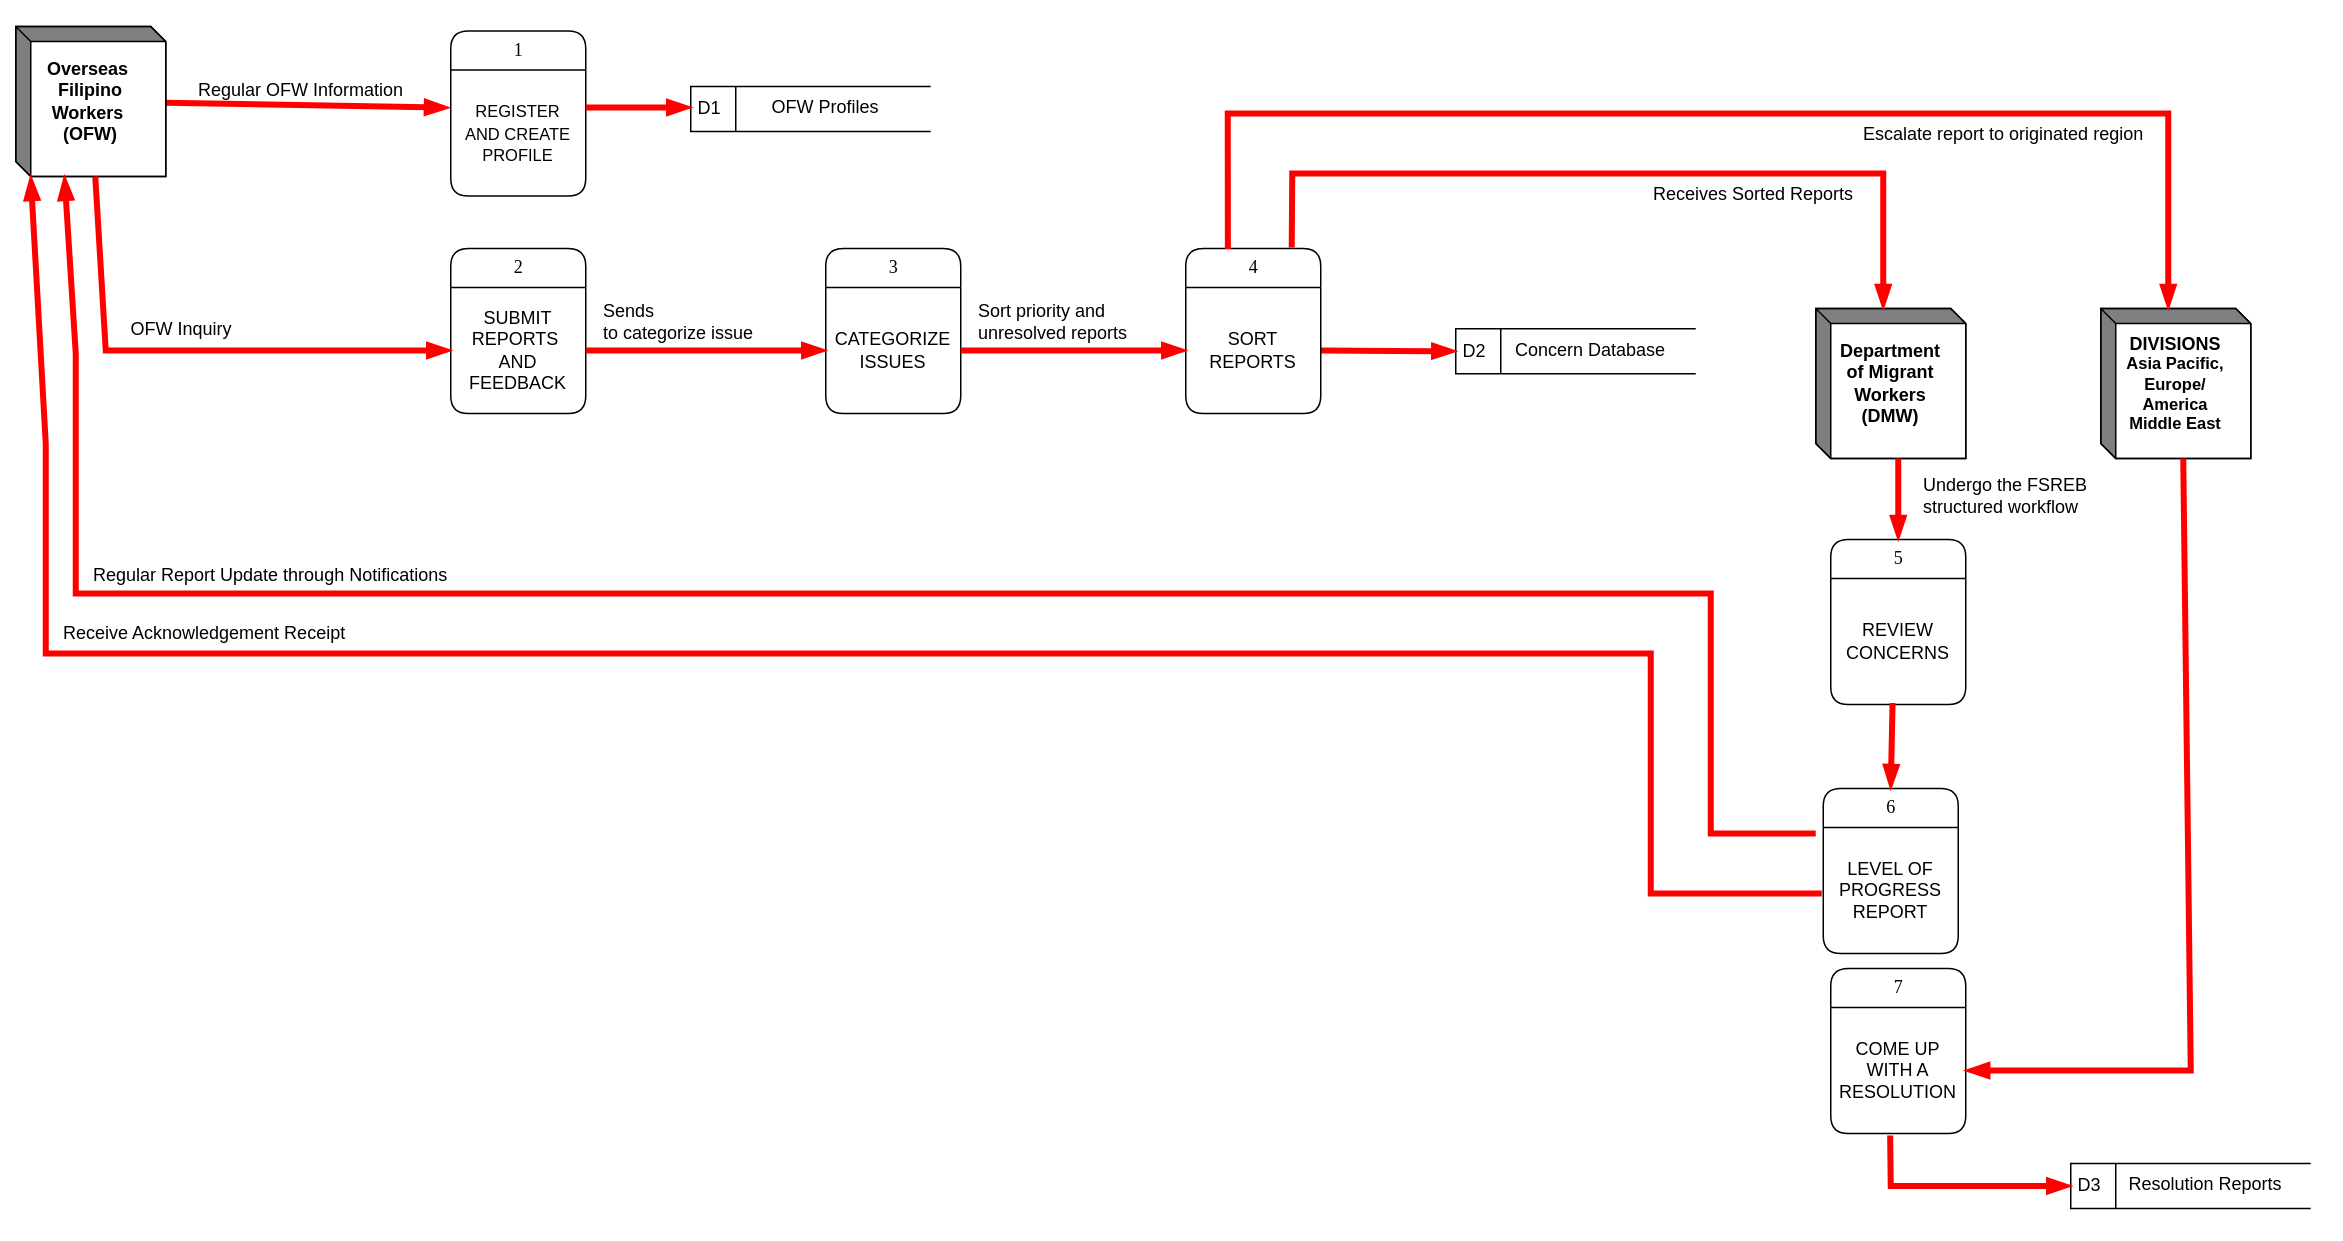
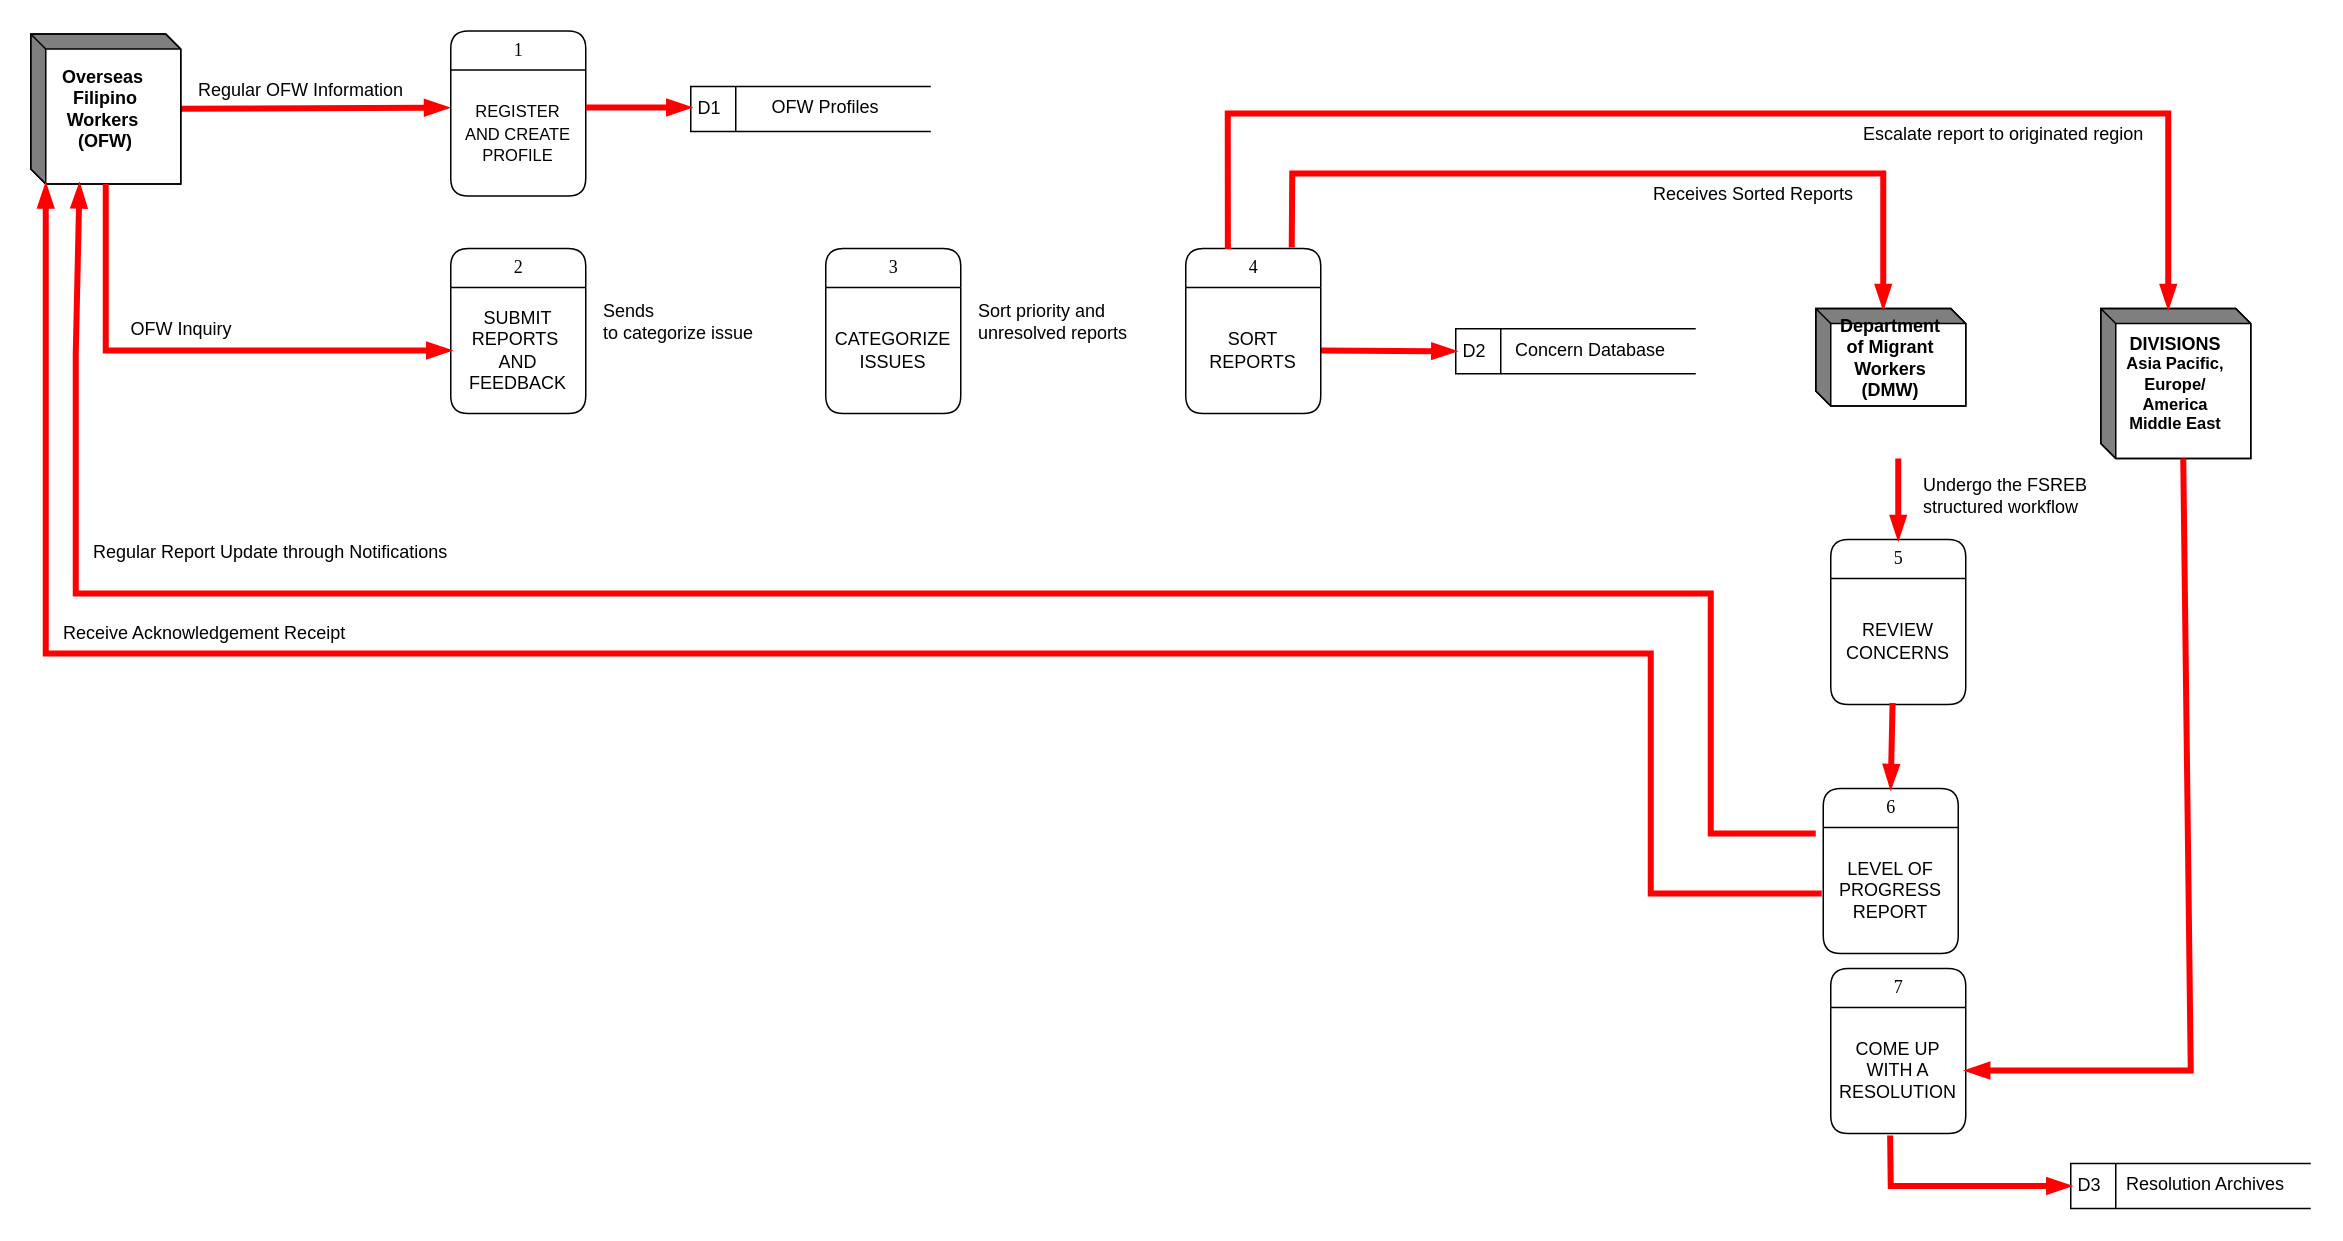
(91, 101) -> (106, 109)
(695, 350) -> none
(1062, 350) -> none
(1891, 383) -> (1891, 357)
(286, 564) -> (286, 542)
(2206, 1184) -> (2206, 1184)
